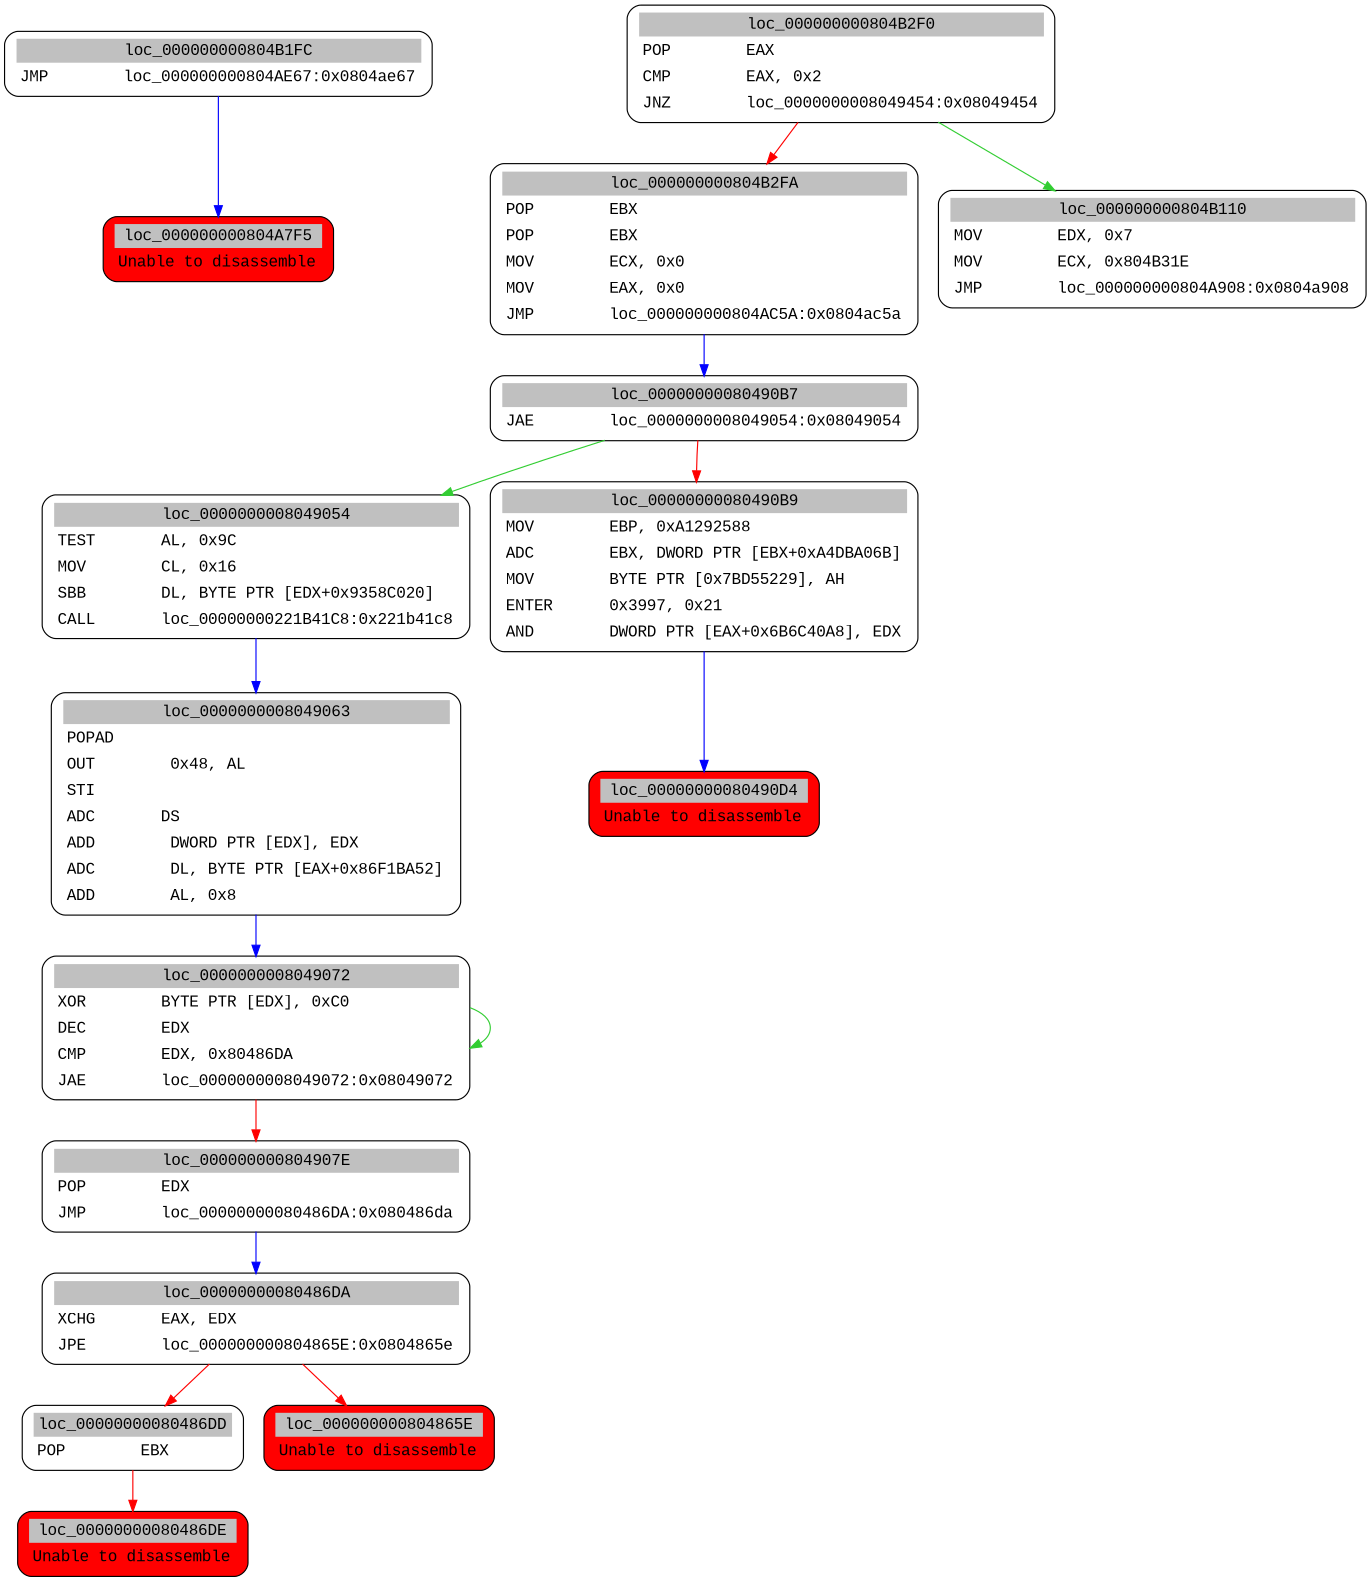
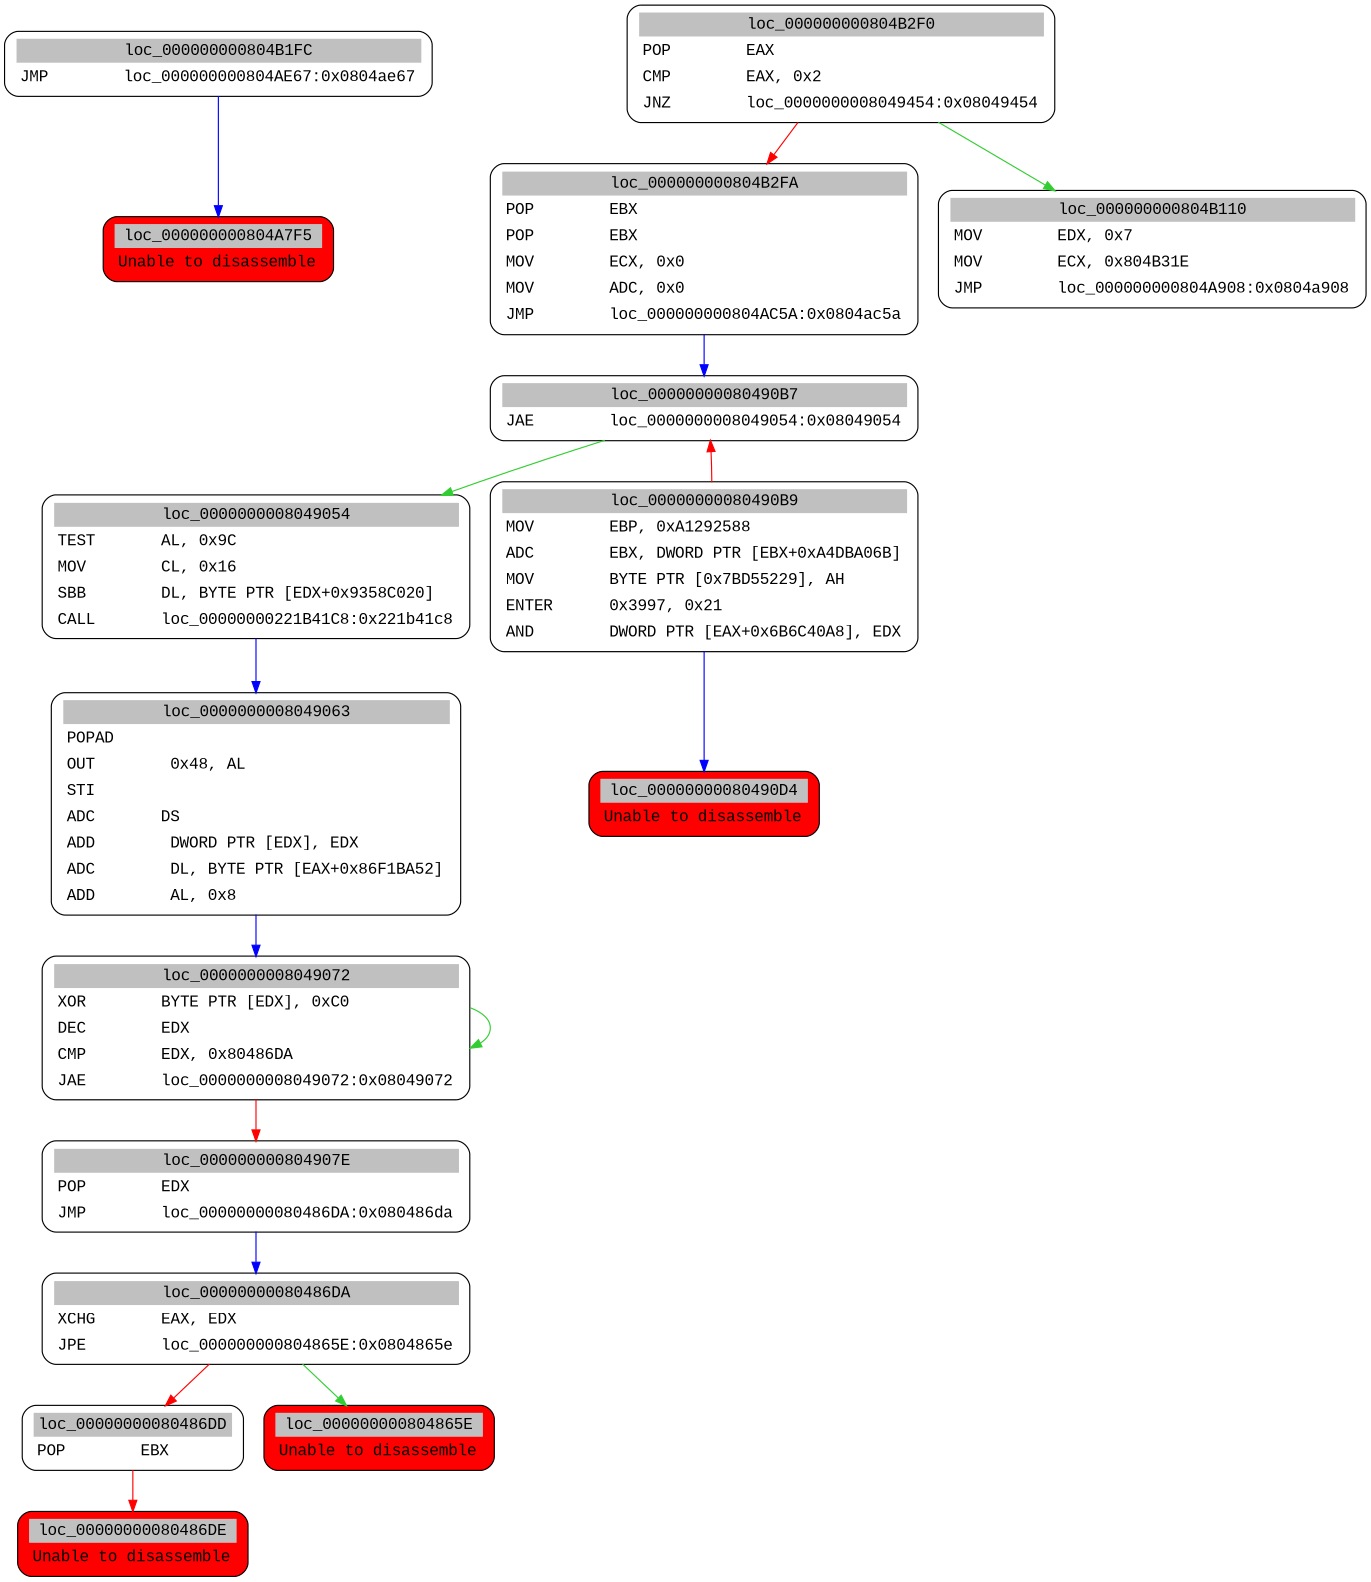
(595, 288) -> (595, 288)
(697, 455) -> (712, 467)
(320, 1381) -> (320, 1381)
